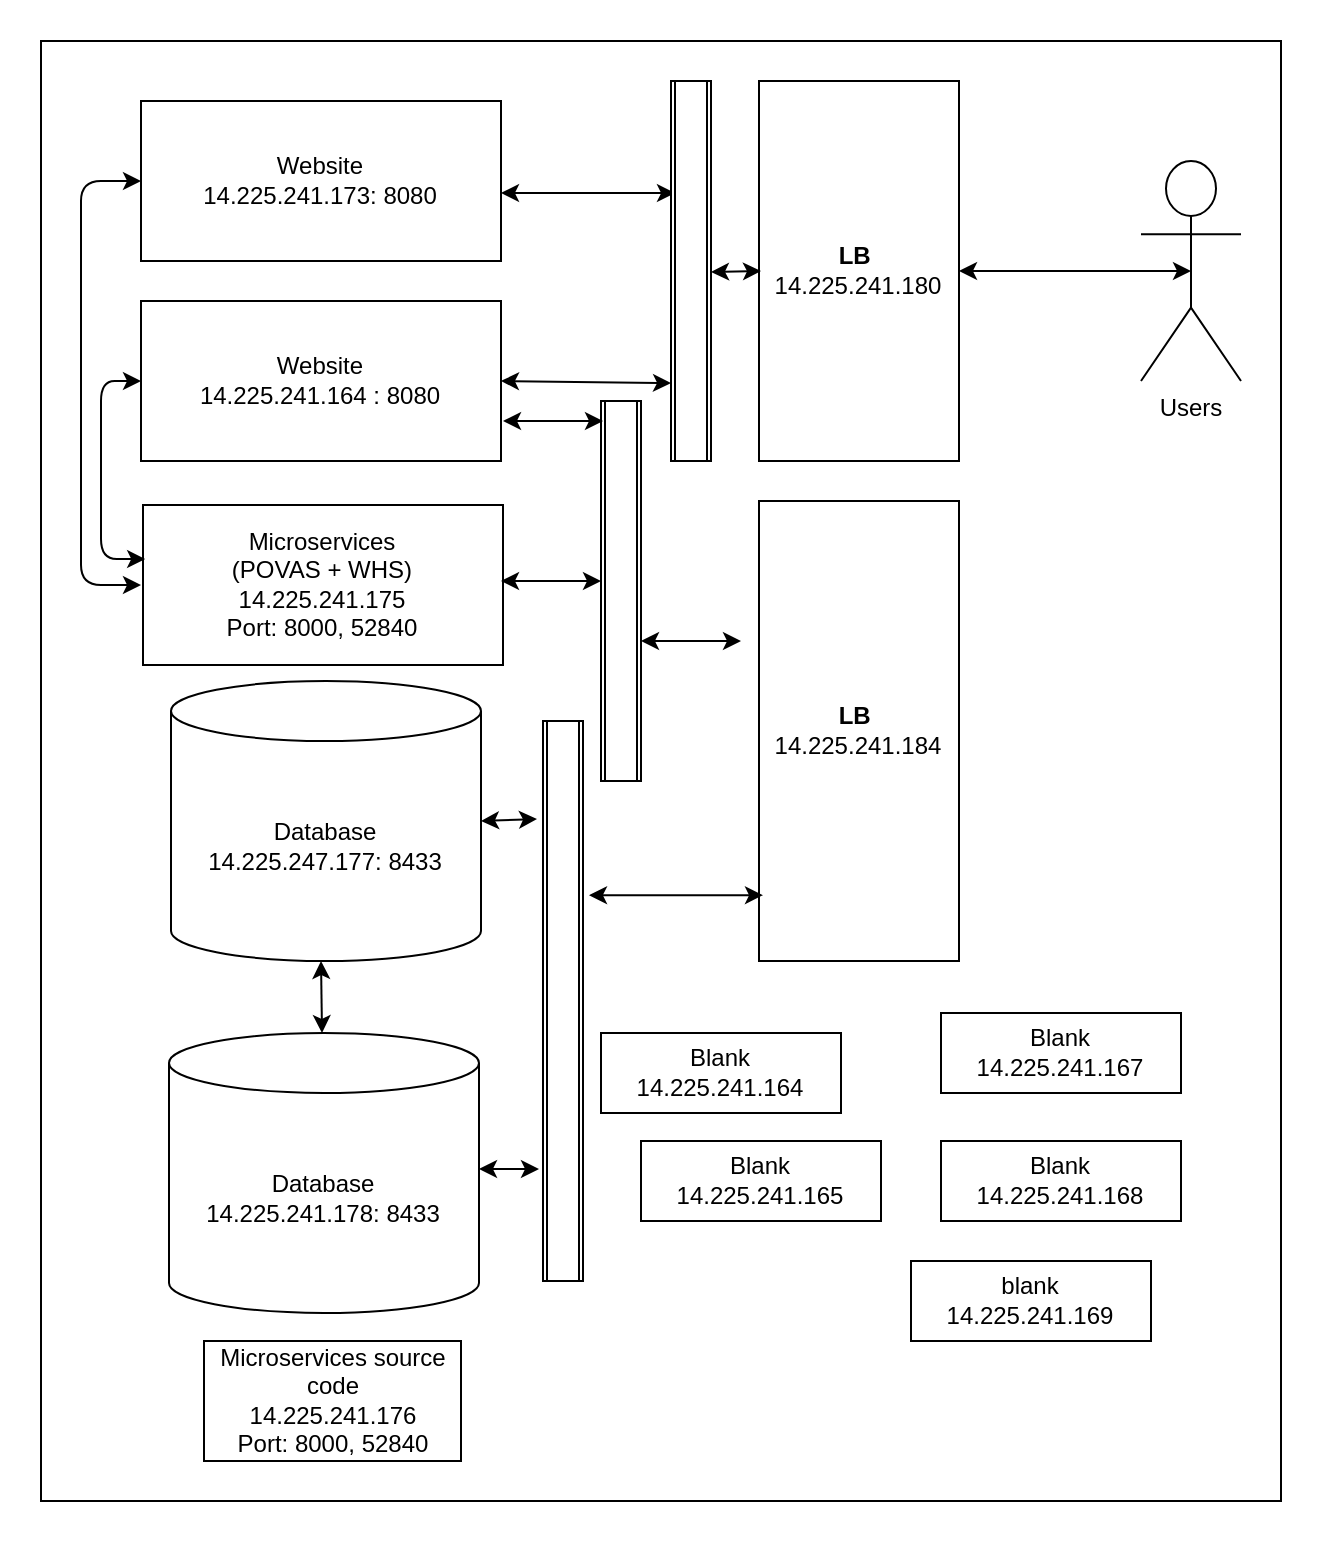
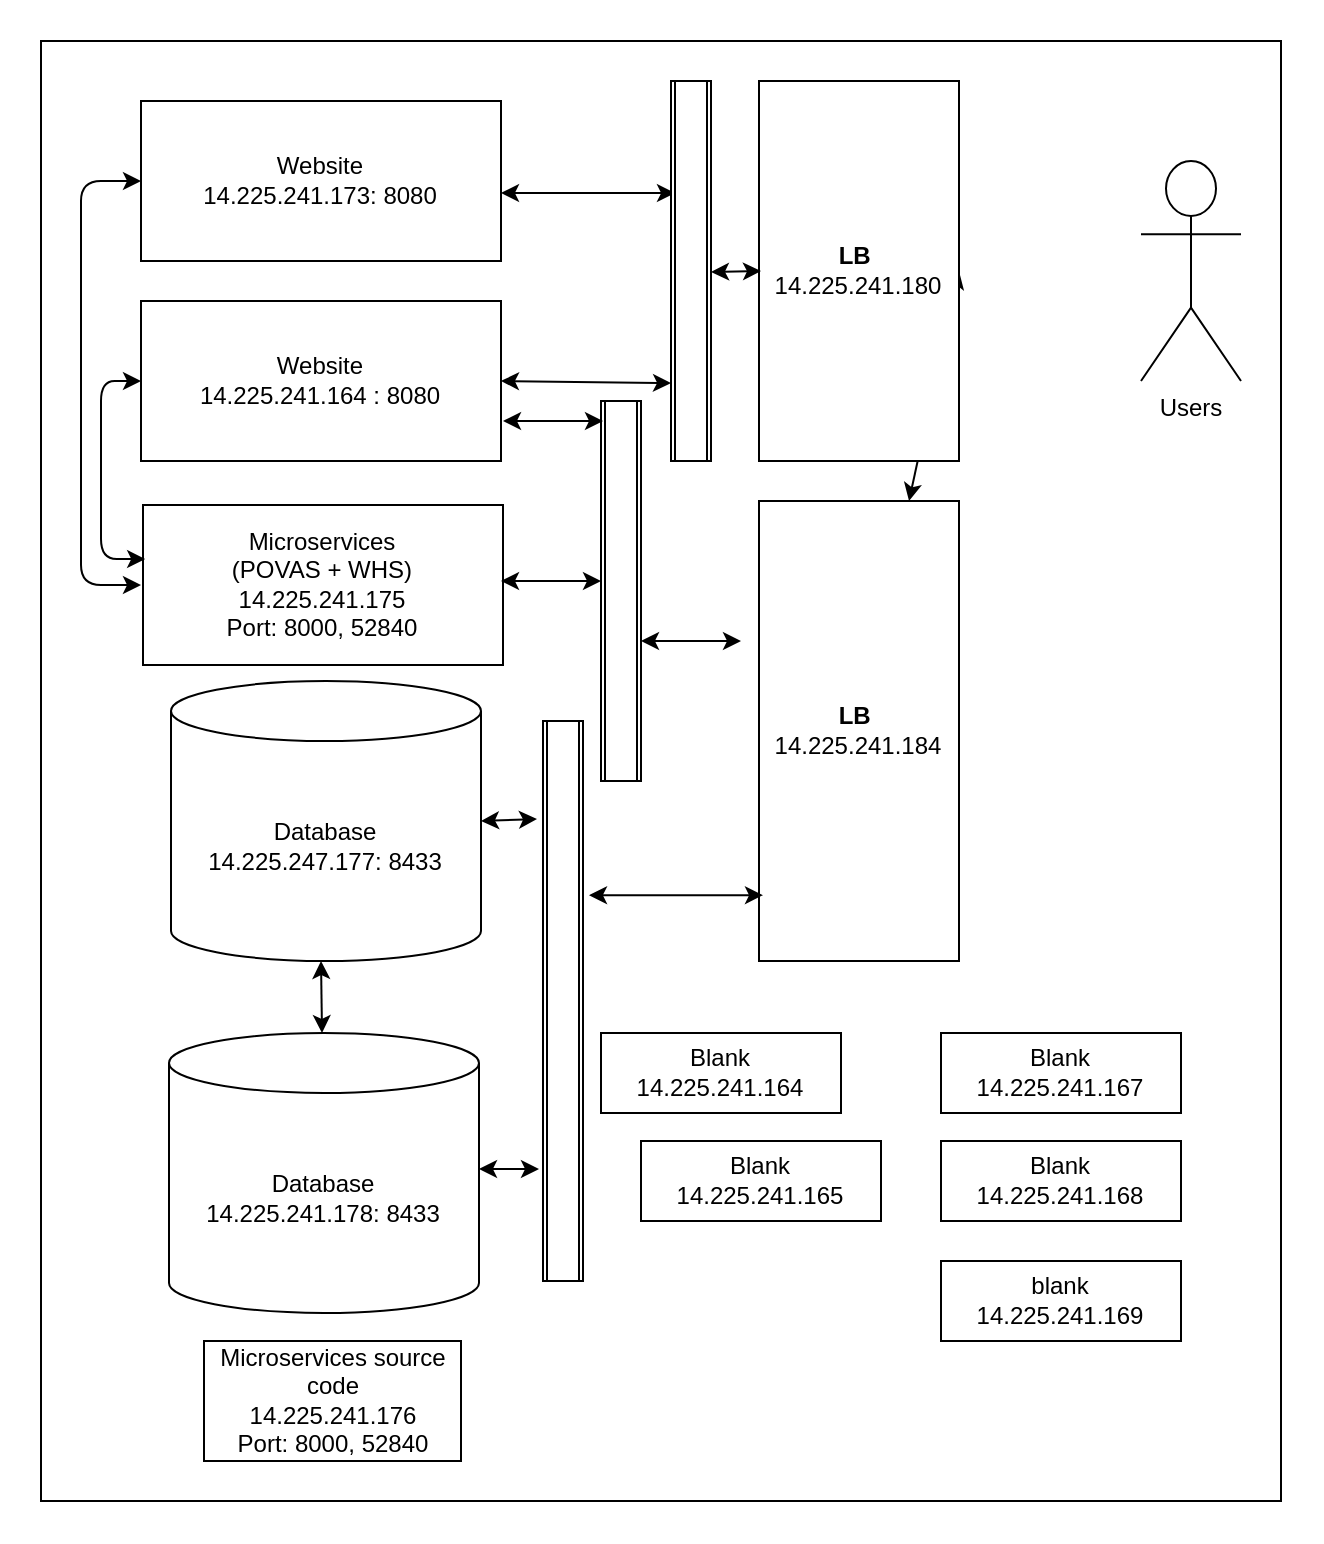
(1075, 271) -> (915, 474)
(1061, 1053) -> (1061, 1073)
(1031, 1301) -> (1061, 1301)
